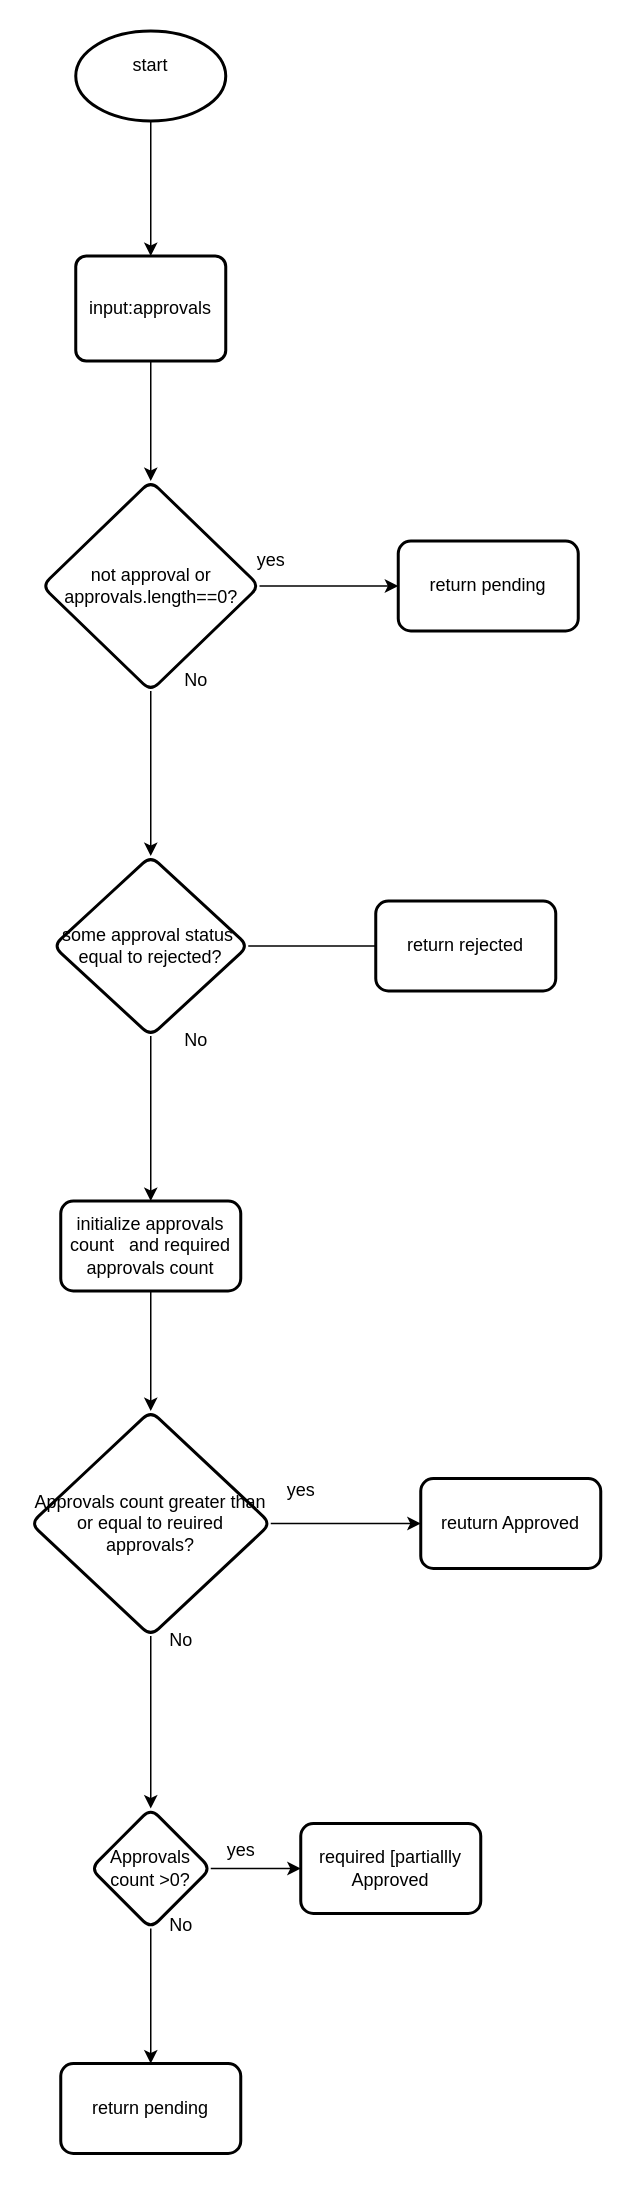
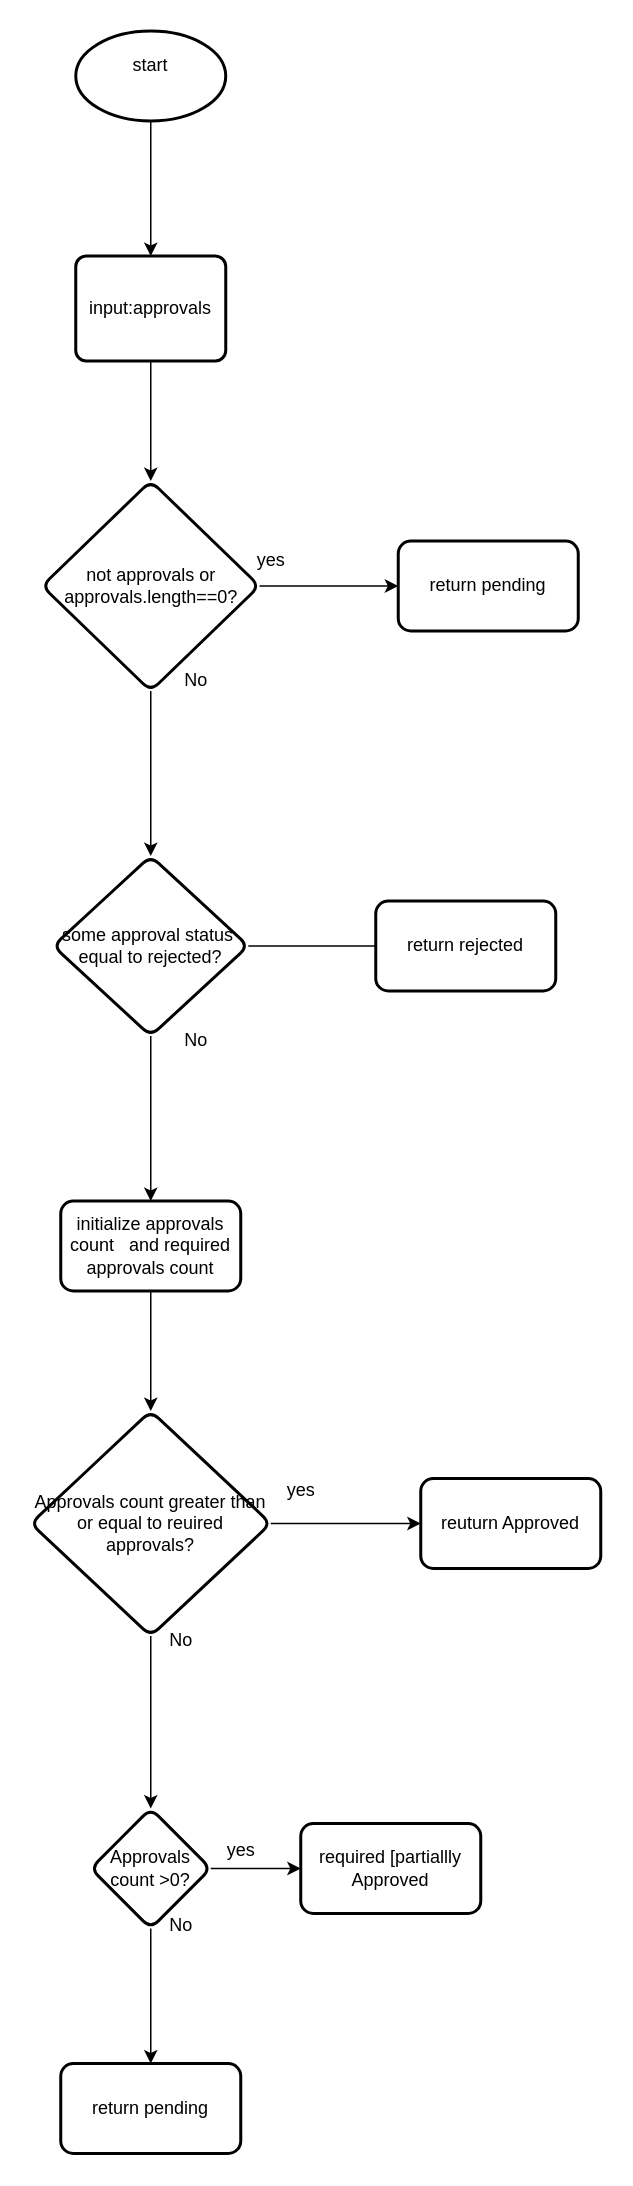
(152, 586) -> (152, 586)
